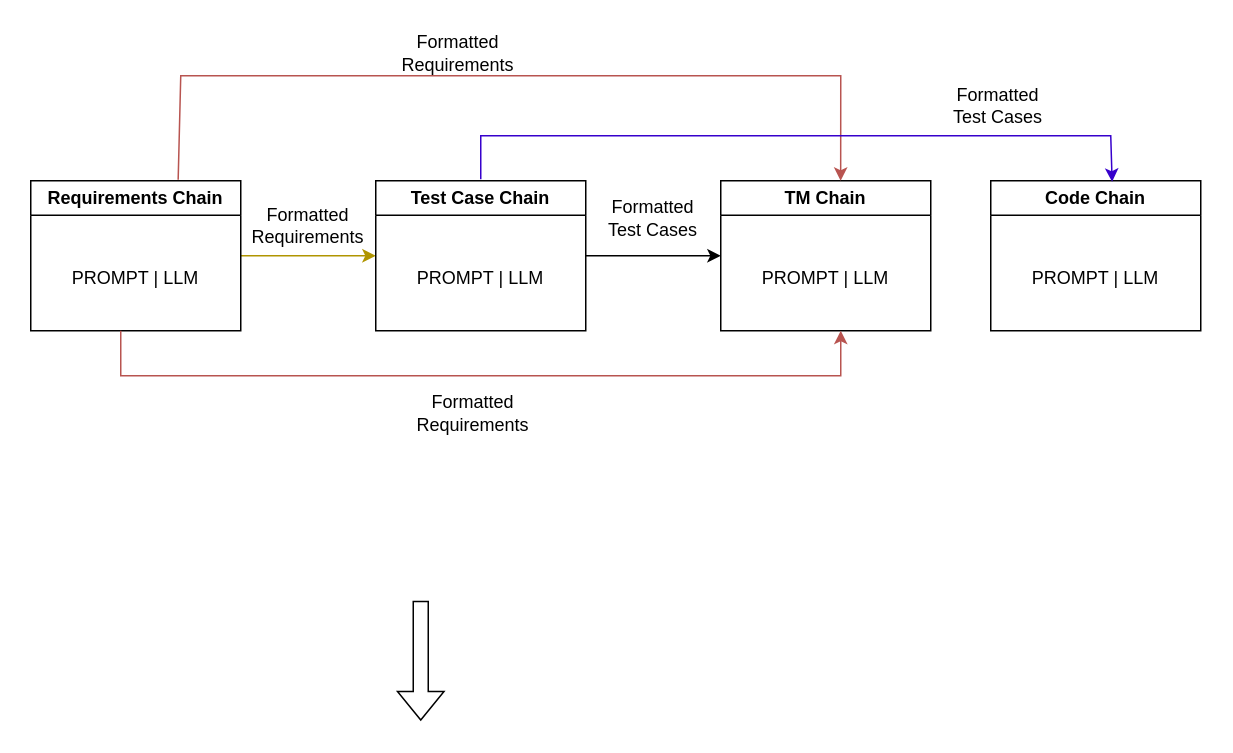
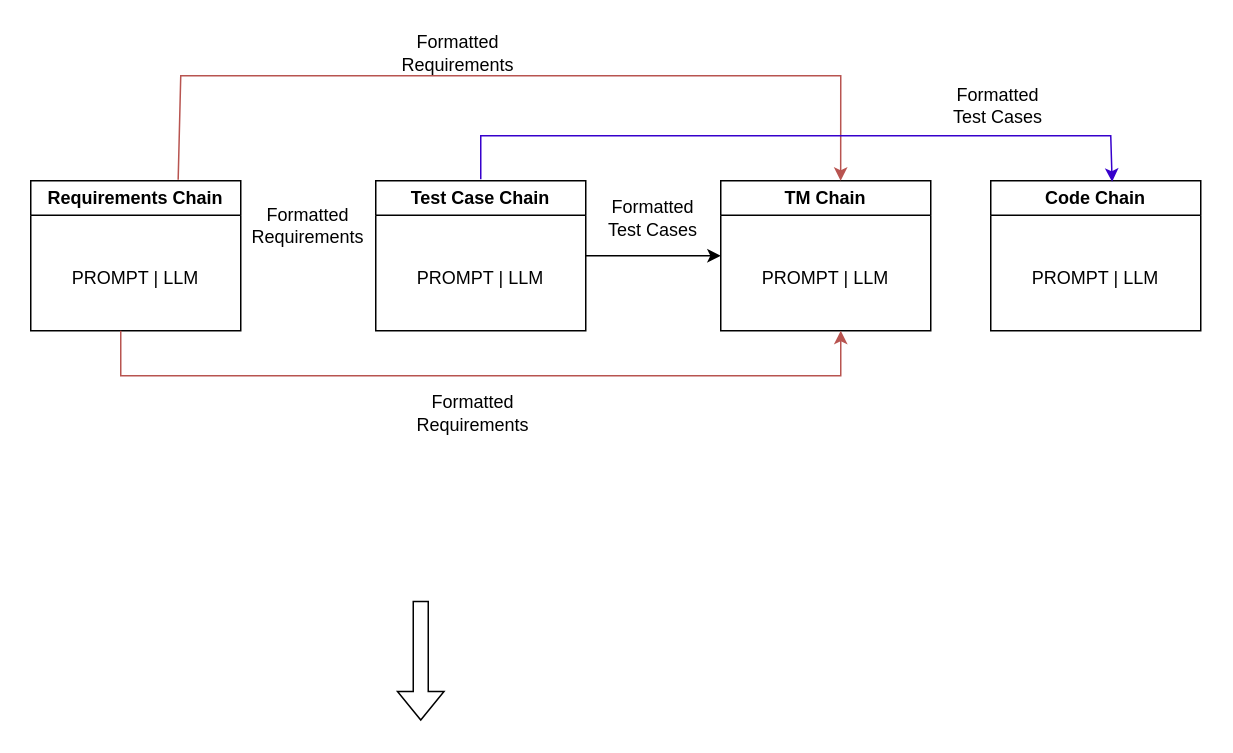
(304, 256) -> none
